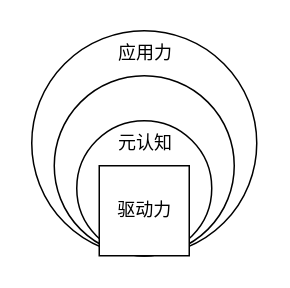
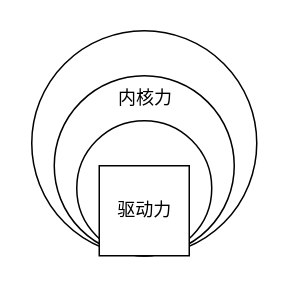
(144, 53) -> none
none -> (144, 98)
(144, 143) -> none
